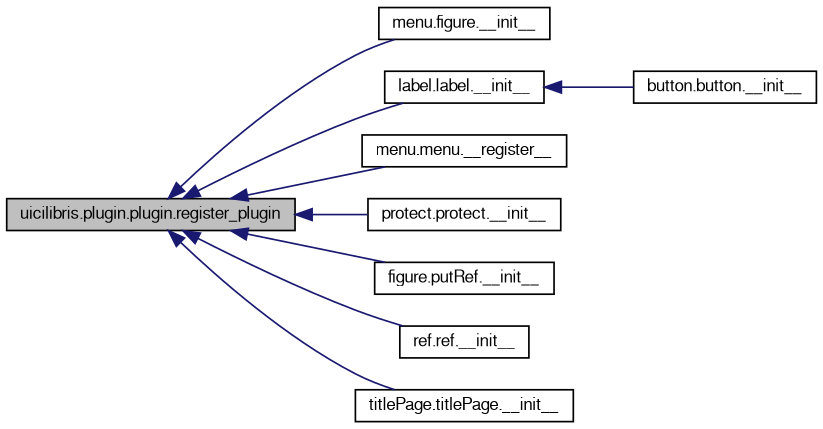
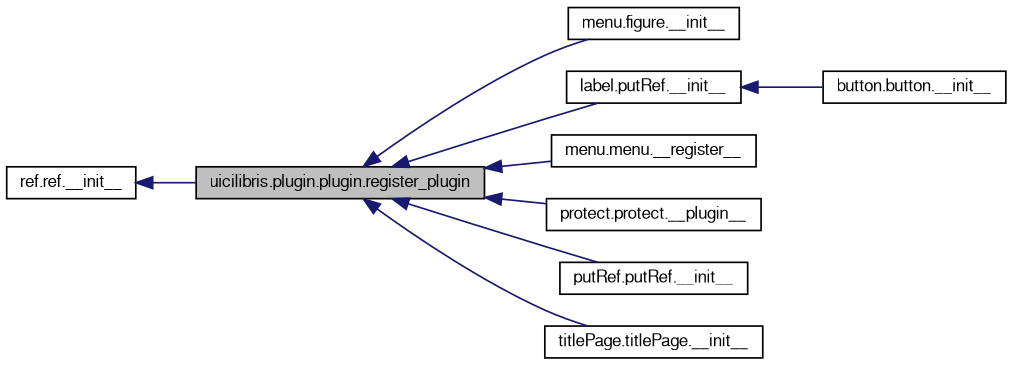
(464, 87) -> (654, 87)
(464, 215) -> (654, 215)
(464, 278) -> (654, 278)
(299, 287) -> (174, 183)
